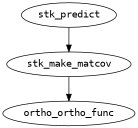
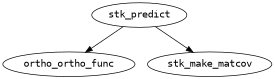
(69, 85) -> (107, 38)
